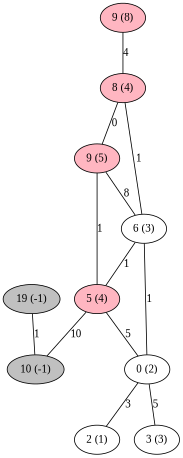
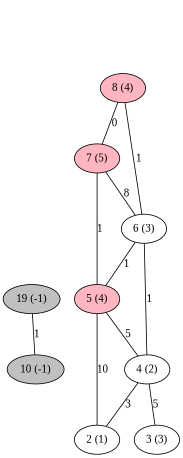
(123, 18) -> none
(97, 158) -> (97, 158)
(67, 334) -> (97, 369)
(147, 369) -> (147, 369)
